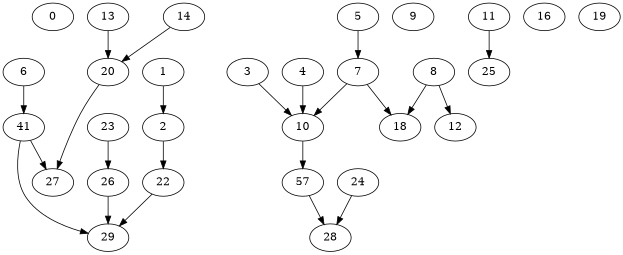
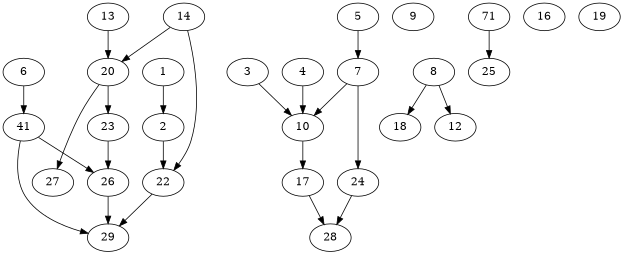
(53, 17) -> none
(489, 17) -> (489, 17)
none -> (108, 96)
(377, 97) -> (358, 123)
none -> (197, 99)
(36, 151) -> (58, 150)
(303, 182) -> (303, 182)
